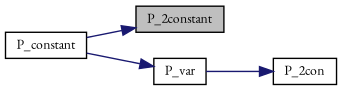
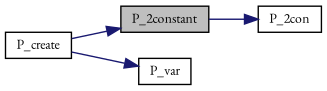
(46, 45) -> (38, 45)
(233, 71) -> (227, 19)
